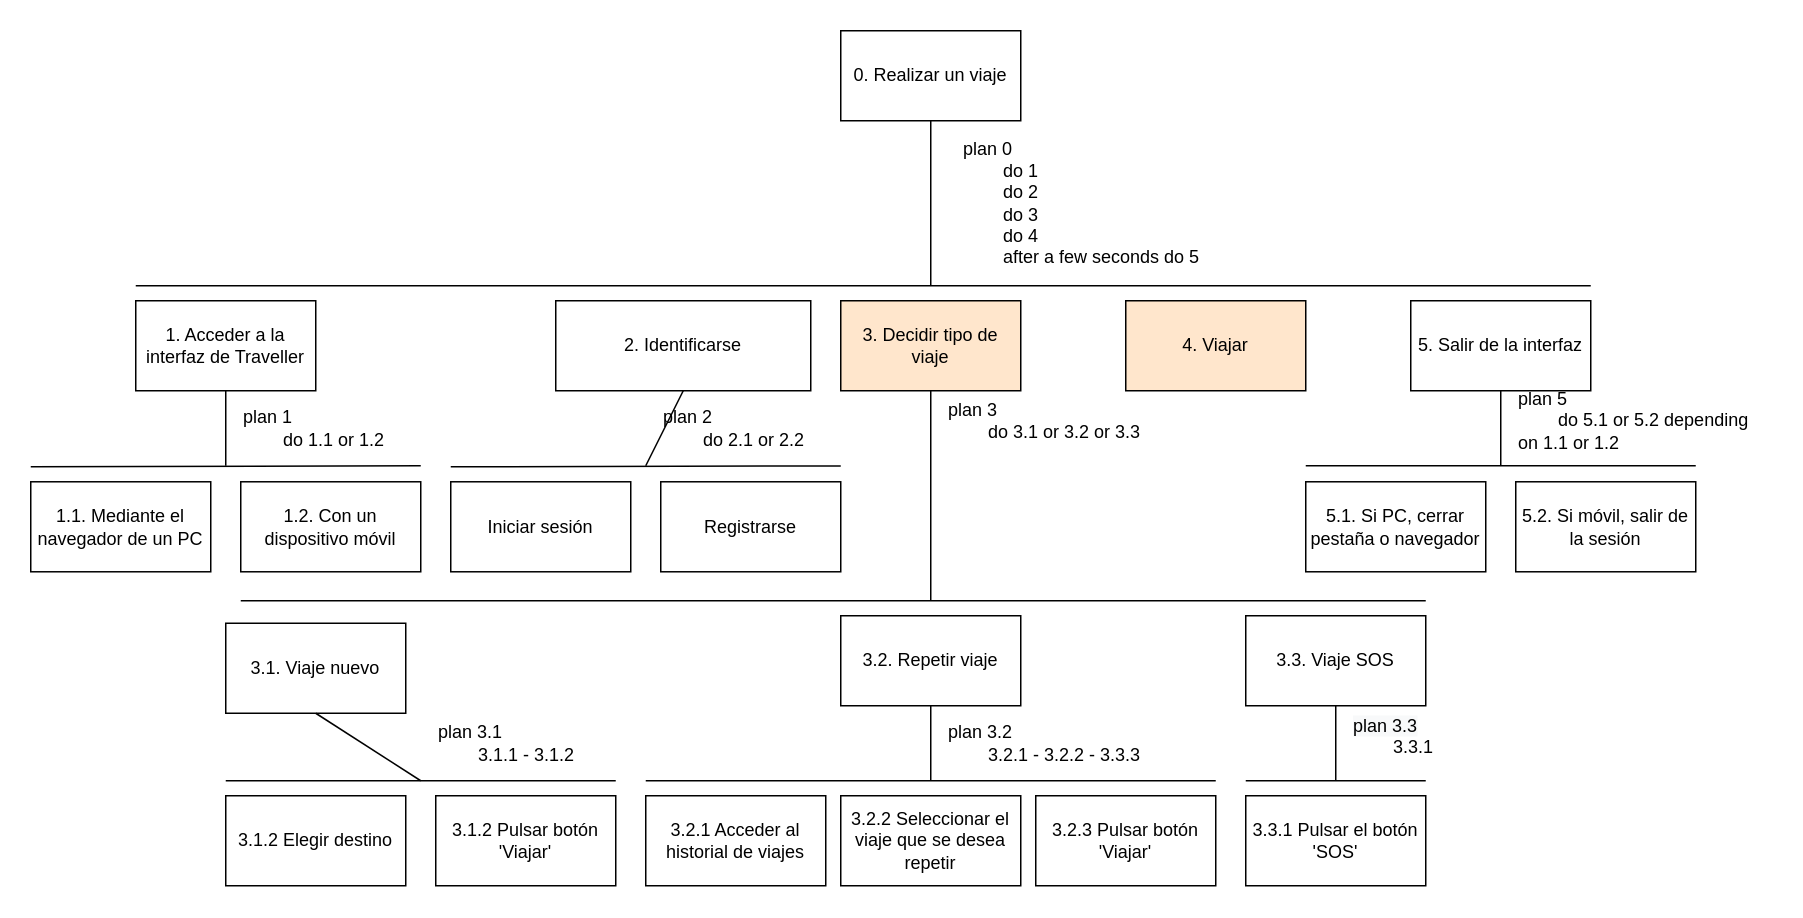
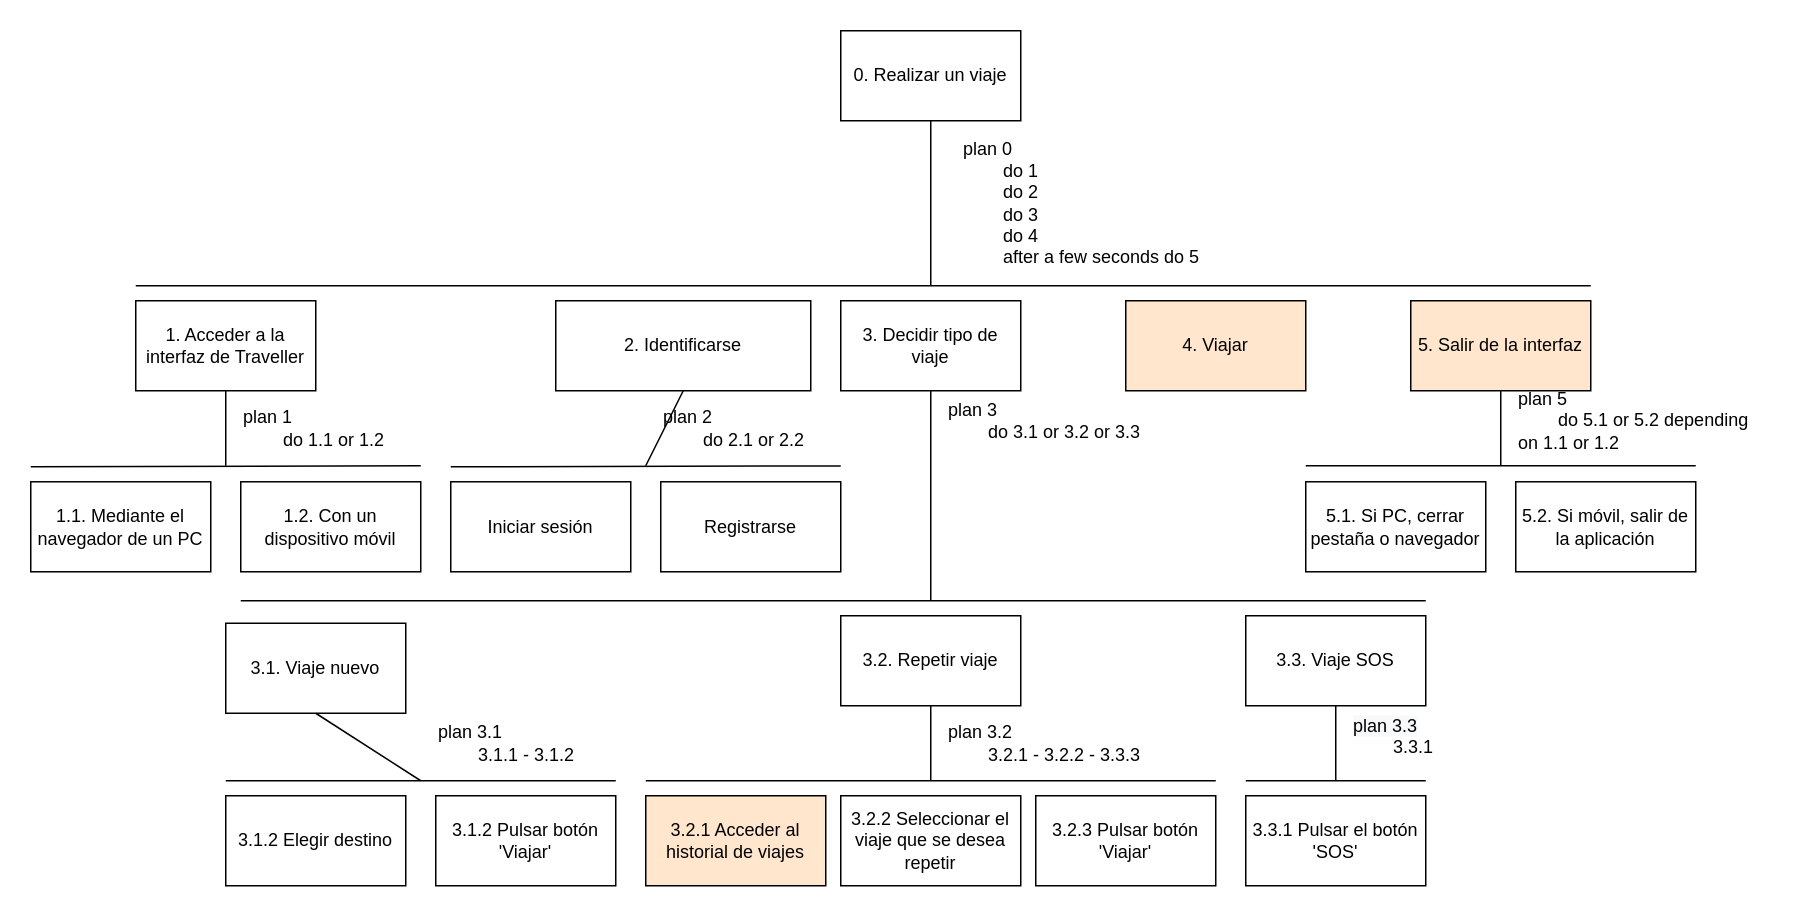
(931, 346) -> (931, 346)
(1501, 346) -> (1501, 346)
(1606, 527) -> (1606, 527)
(736, 841) -> (736, 841)
